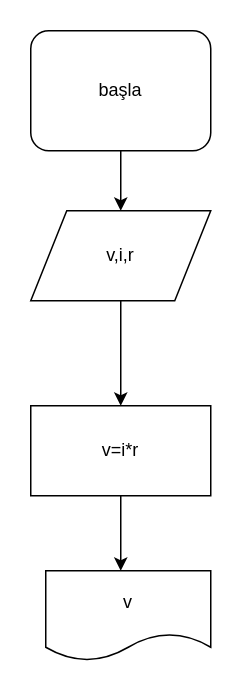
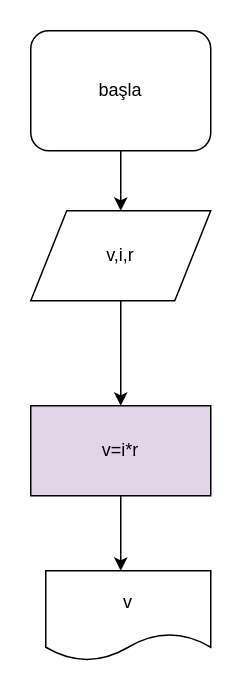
(121, 451) -> (121, 451)
